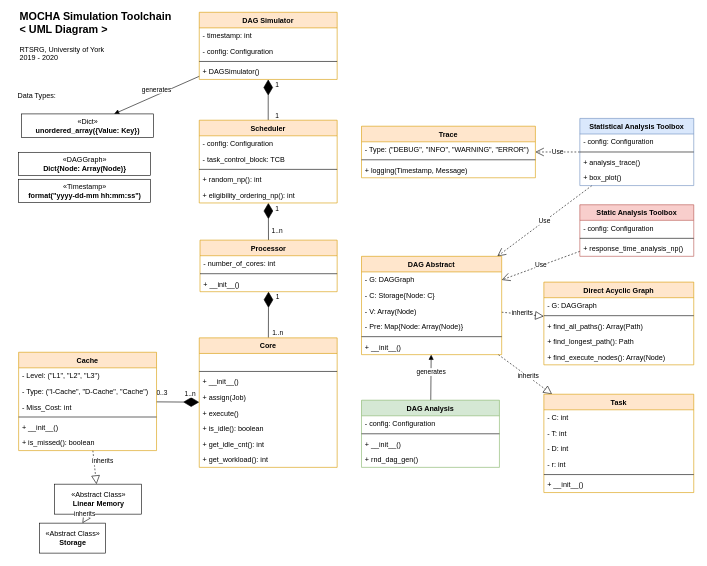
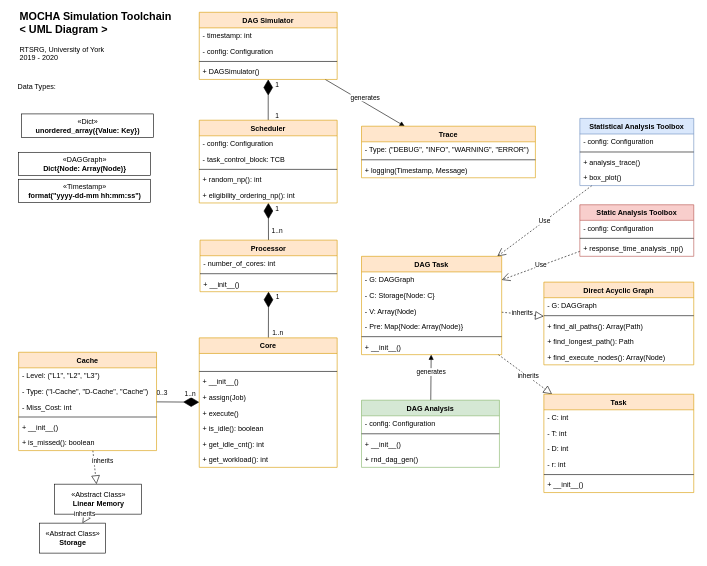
(36, 95) -> (36, 86)
(157, 95) -> (363, 102)
(551, 152) -> none
(431, 265) -> (431, 265)
